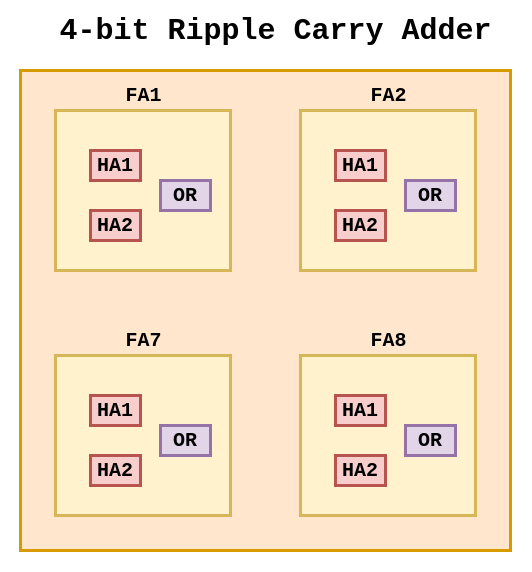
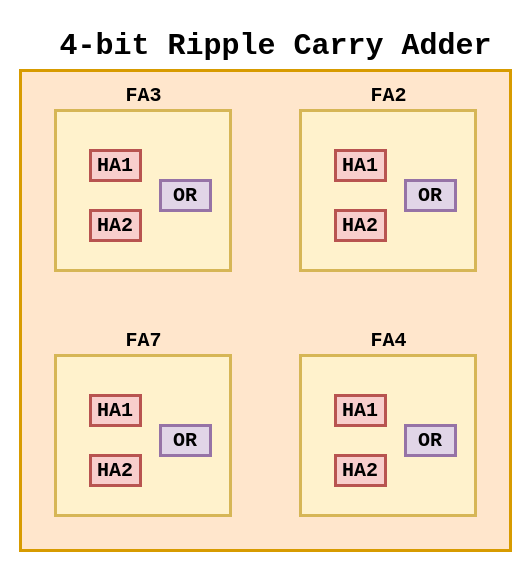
(276, 31) -> (276, 46)
(144, 96) -> (144, 96)
(389, 341) -> (389, 341)
